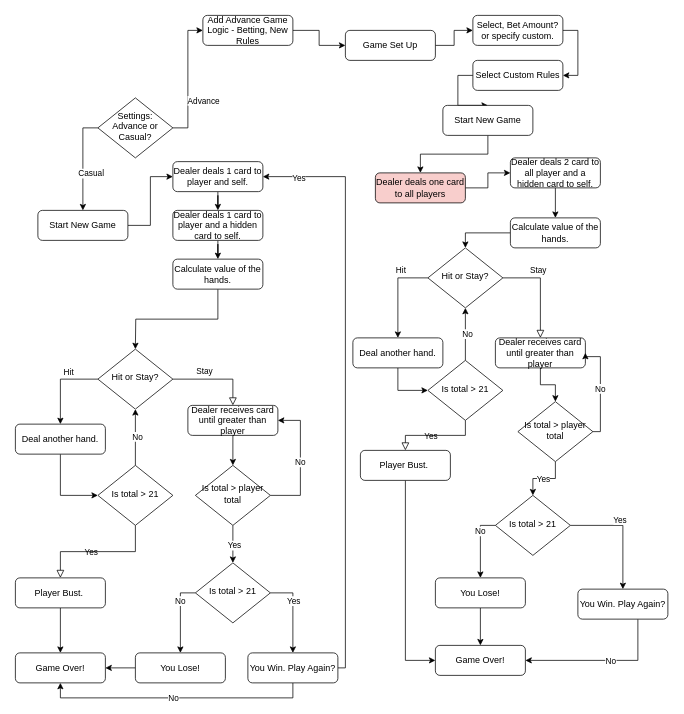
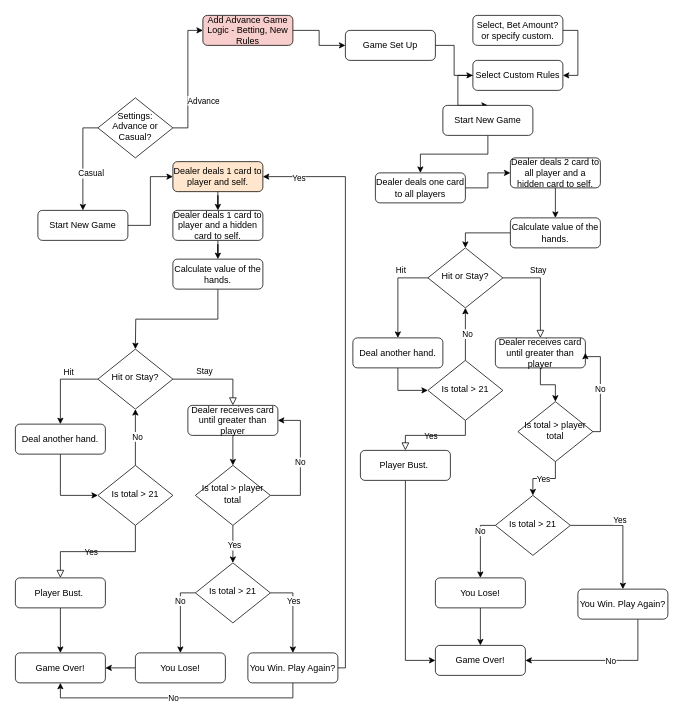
(248, 30) -> (248, 30)
(459, 30) -> (454, 59)
(218, 177) -> (218, 177)
(420, 188) -> (420, 188)
